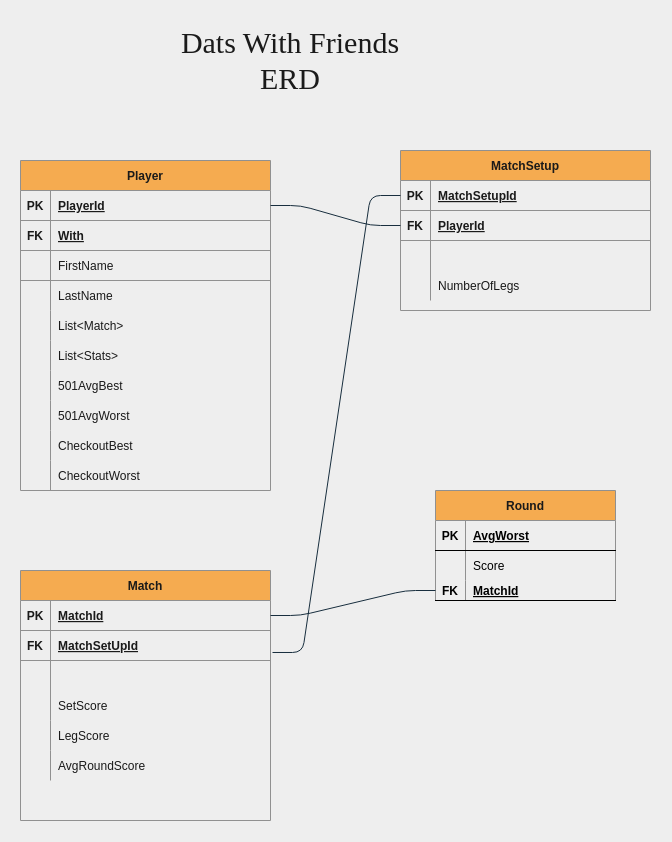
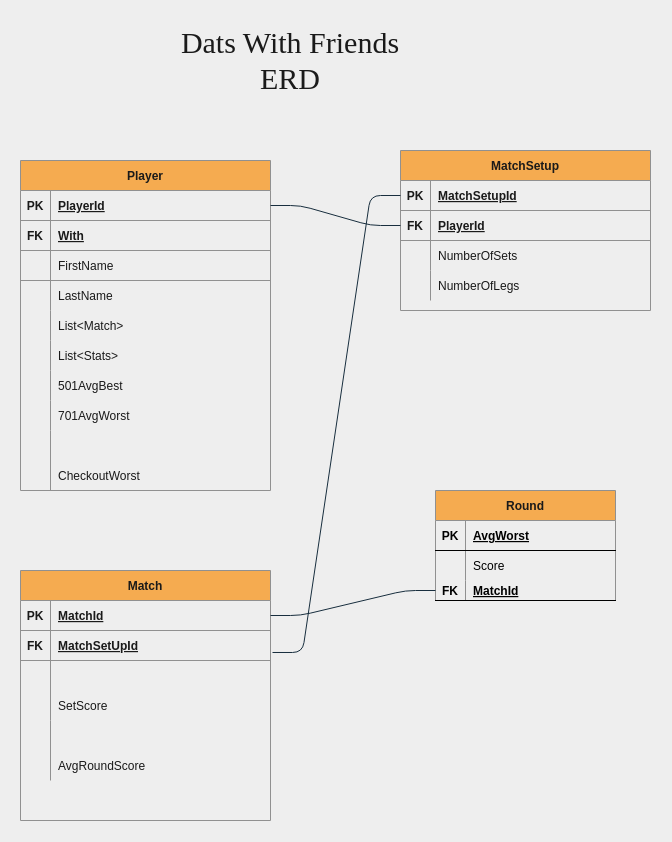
none -> (541, 256)
(95, 416) -> (95, 416)
(161, 446) -> none
(161, 736) -> none
